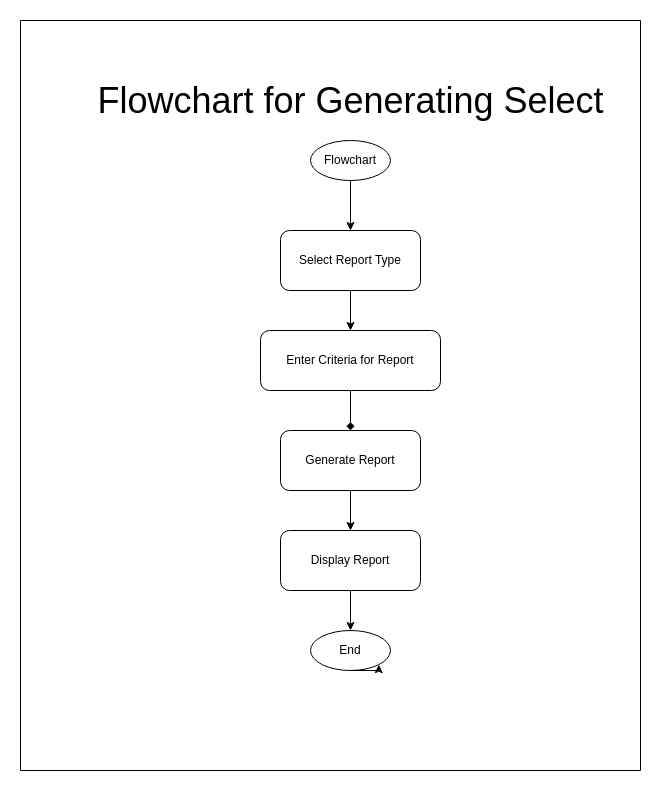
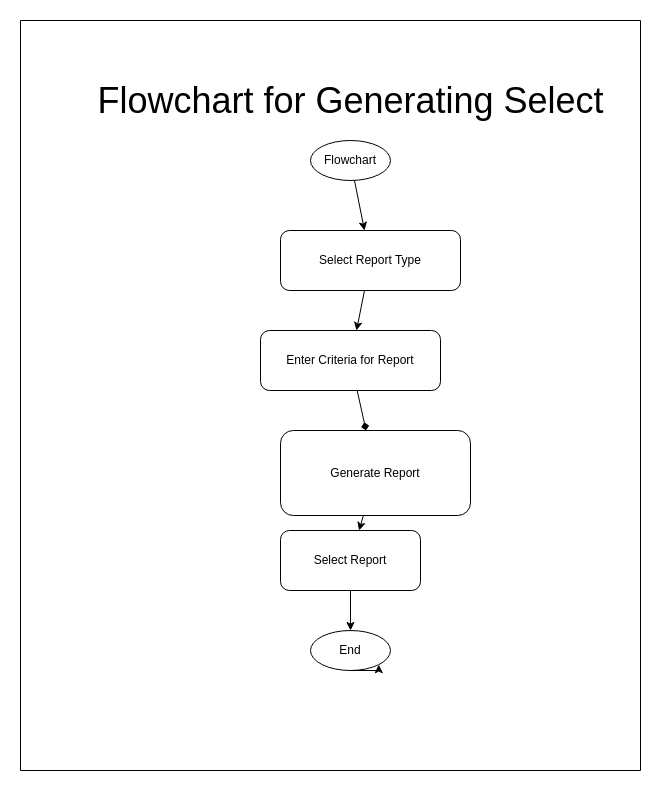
(351, 261) -> (371, 261)
(351, 461) -> (376, 473)
(351, 561) -> (351, 561)
